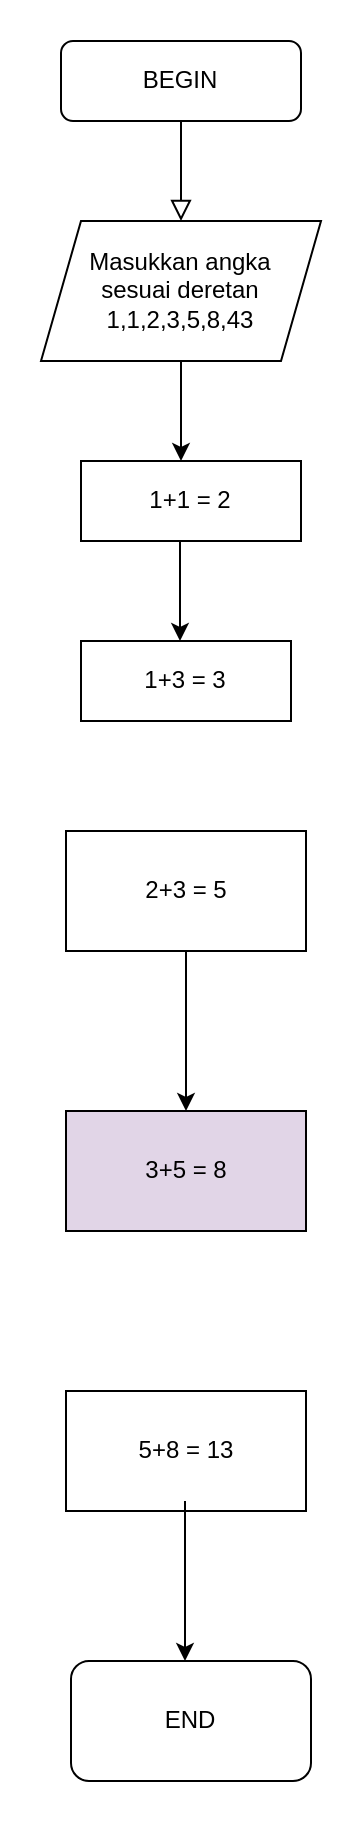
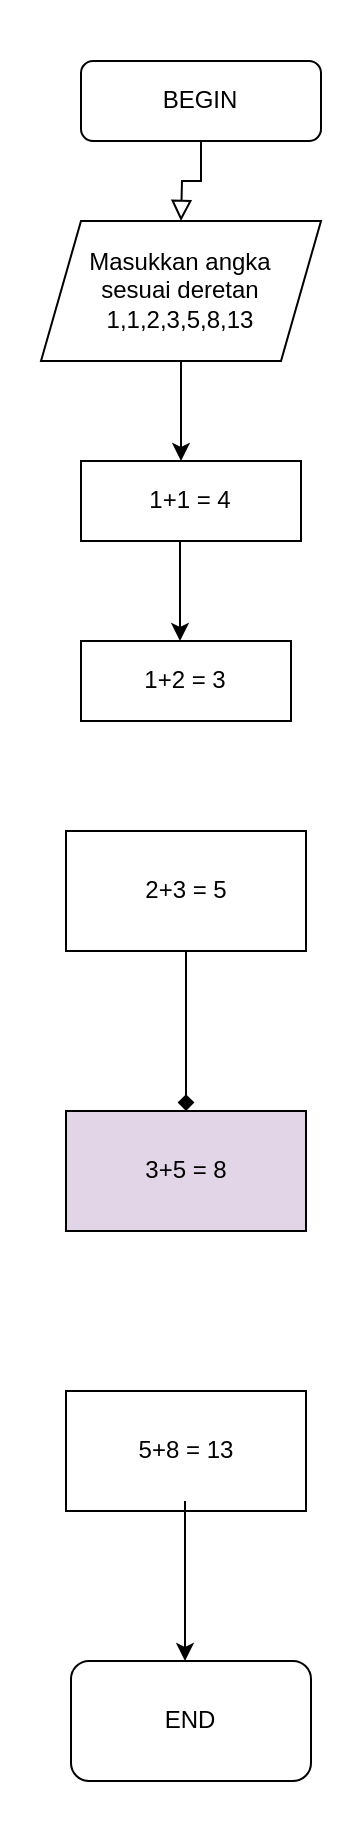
(181, 81) -> (201, 101)
(181, 291) -> (181, 291)
(191, 501) -> (191, 501)
(186, 681) -> (186, 681)
(186, 1096) -> (186, 1095)
